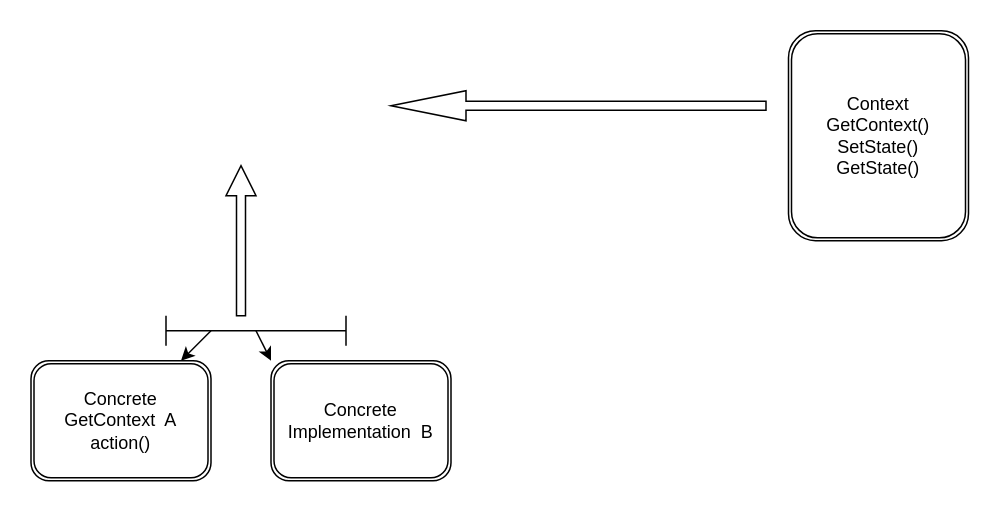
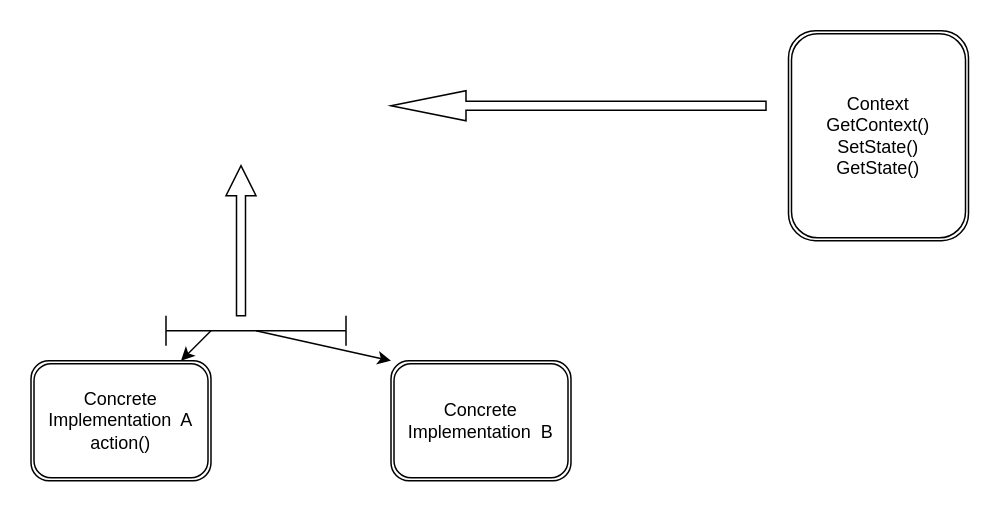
(121, 421) -> (121, 421)
(361, 421) -> (481, 421)
